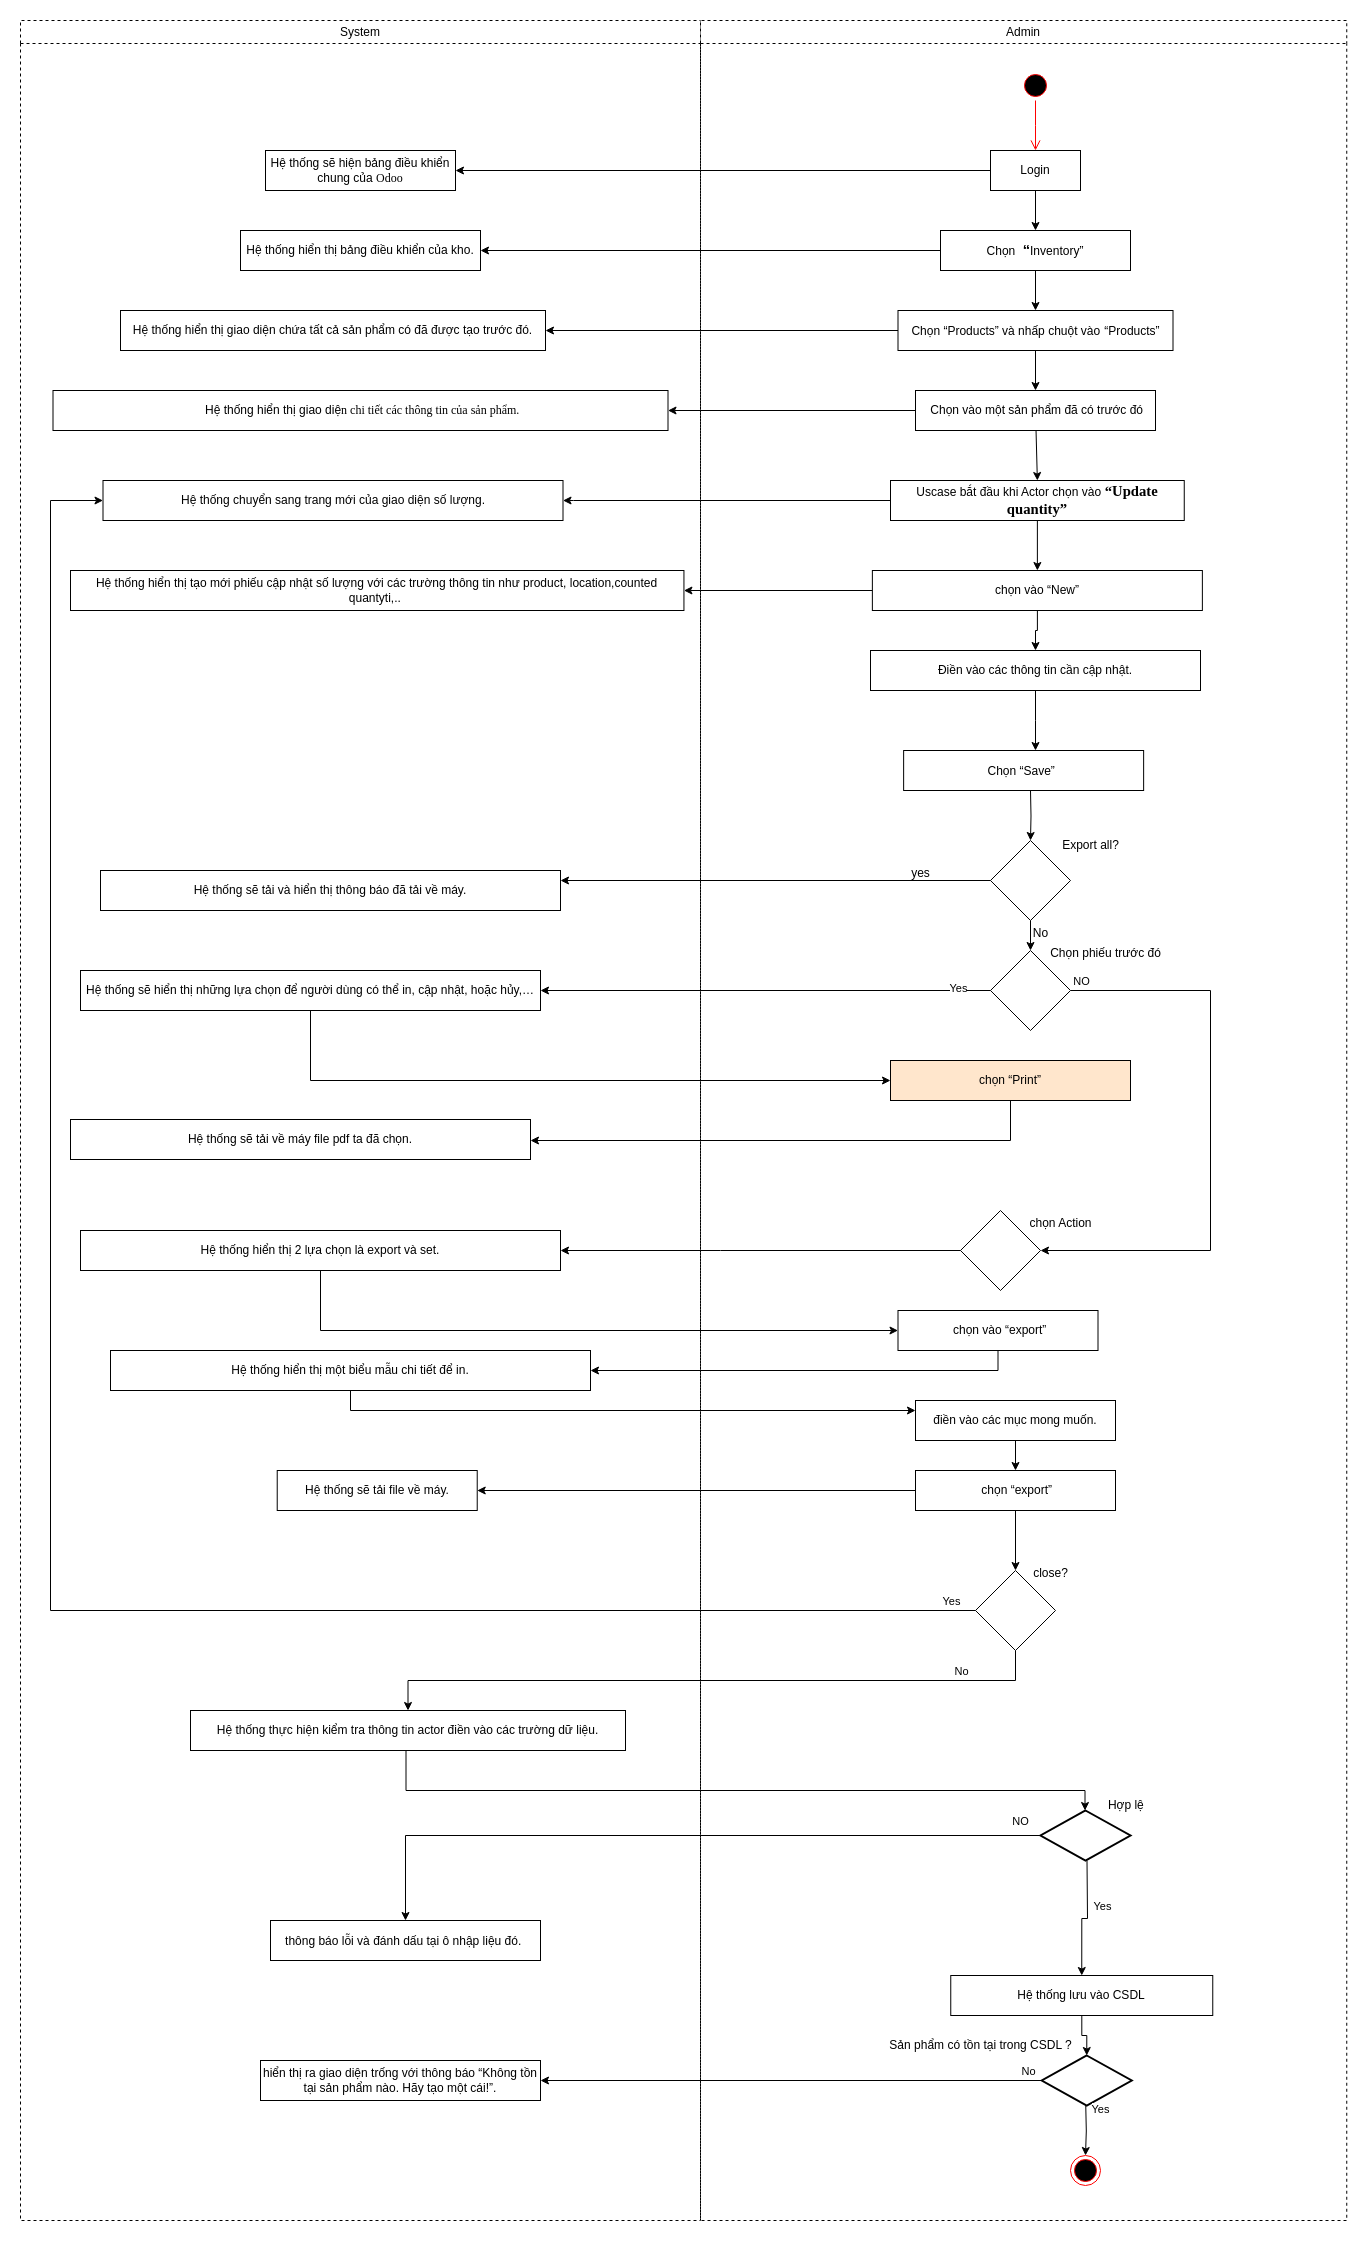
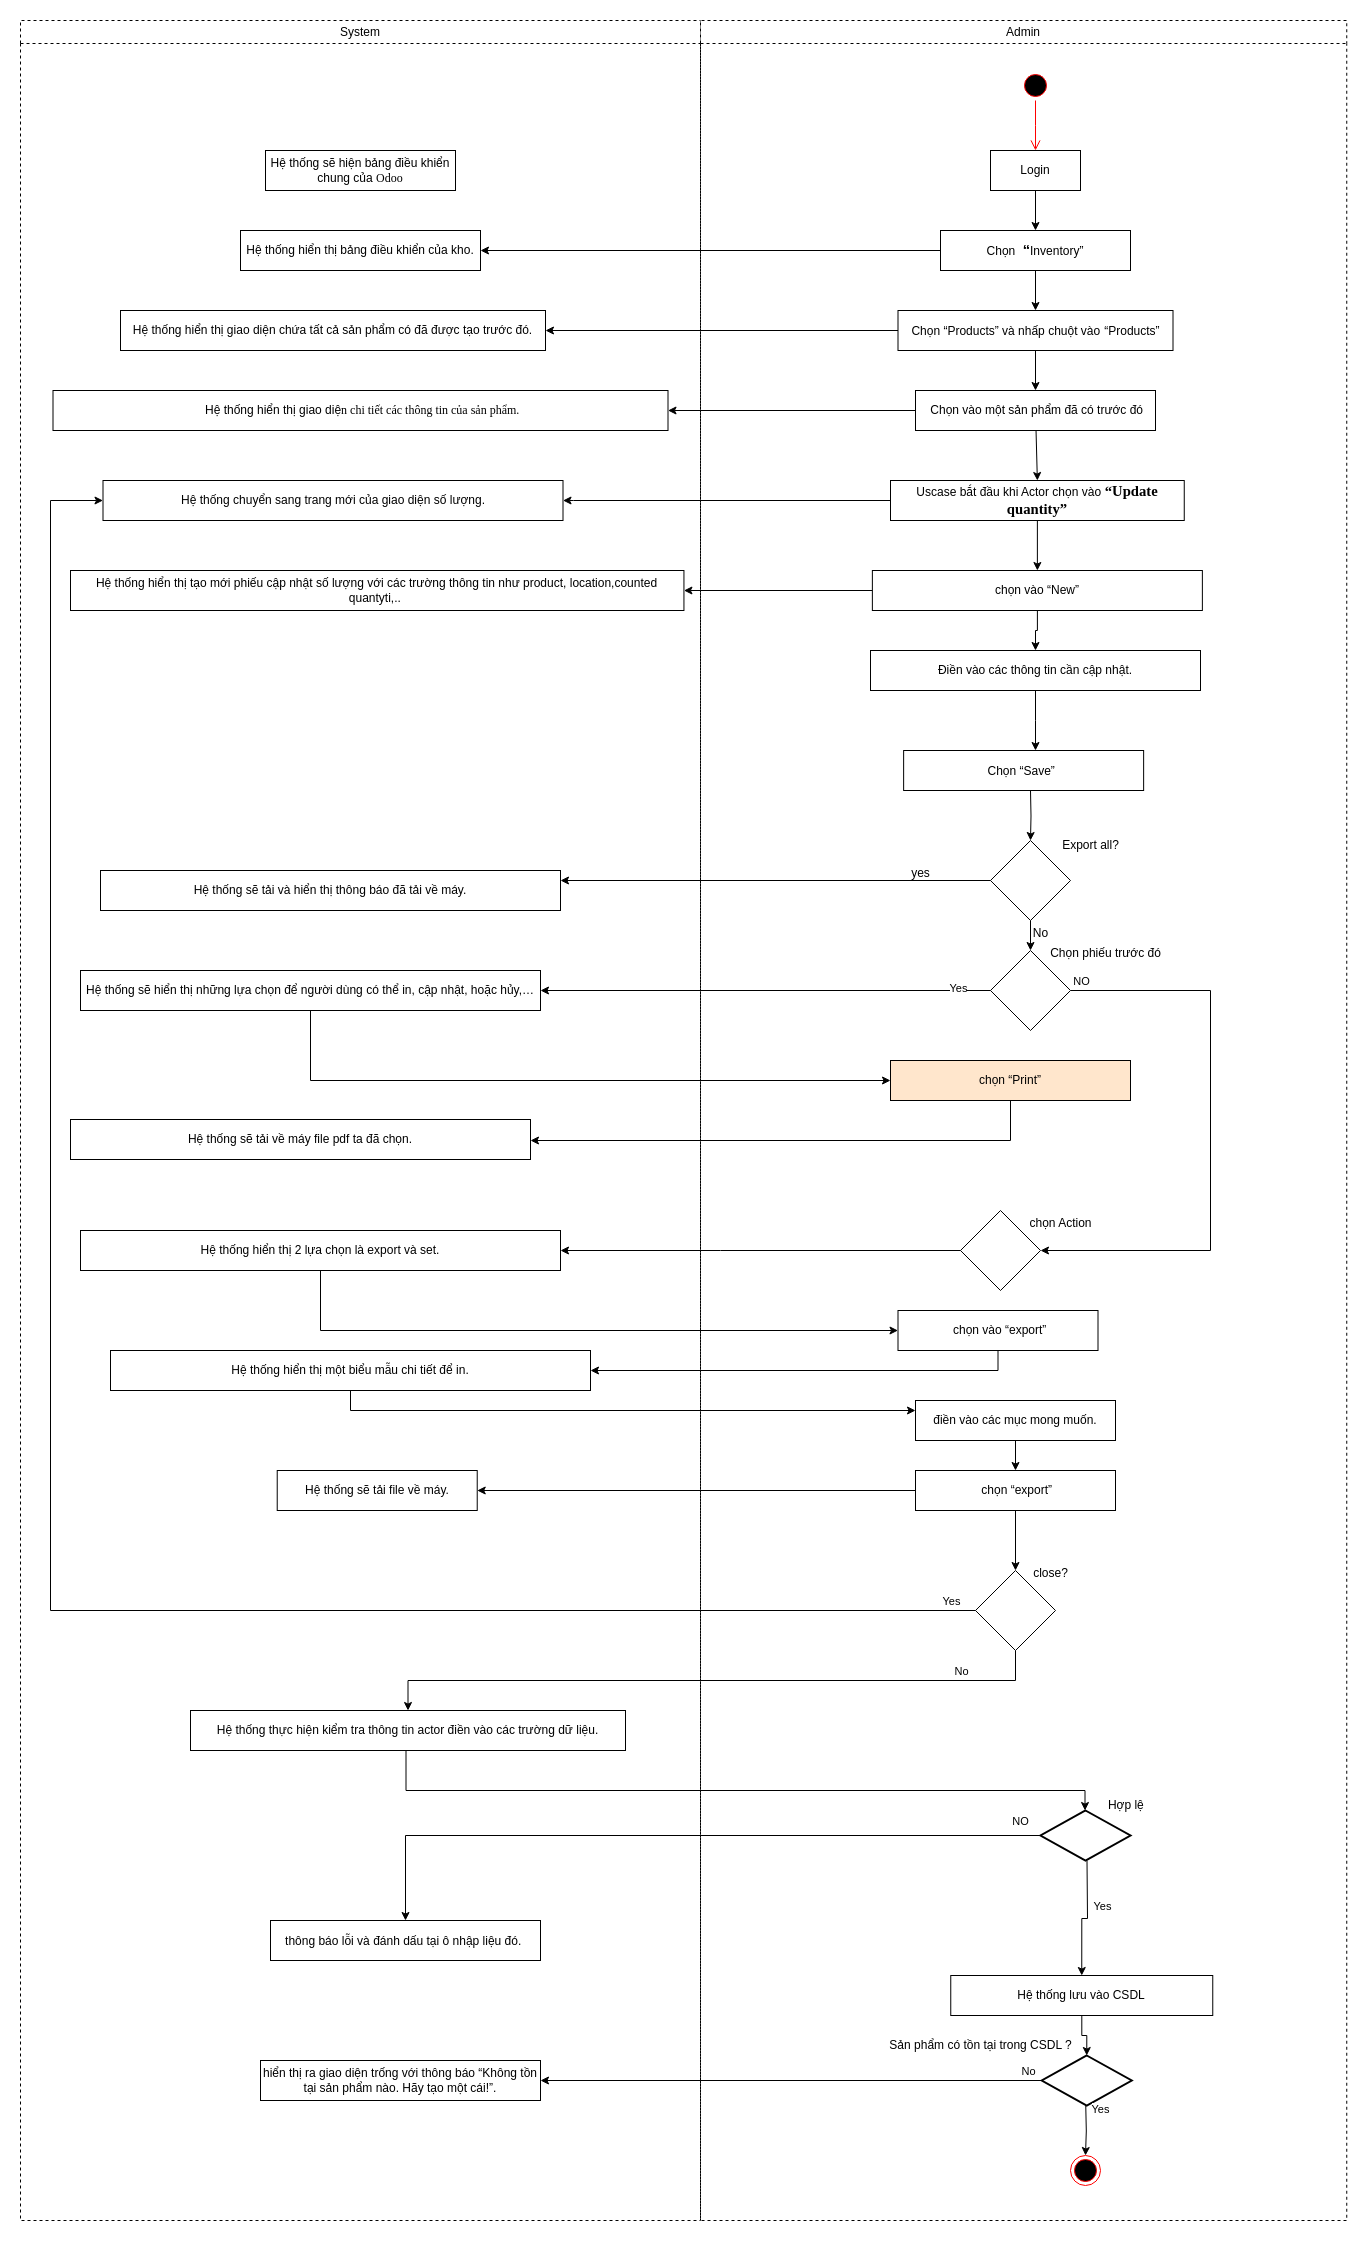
(726, 171) -> none
